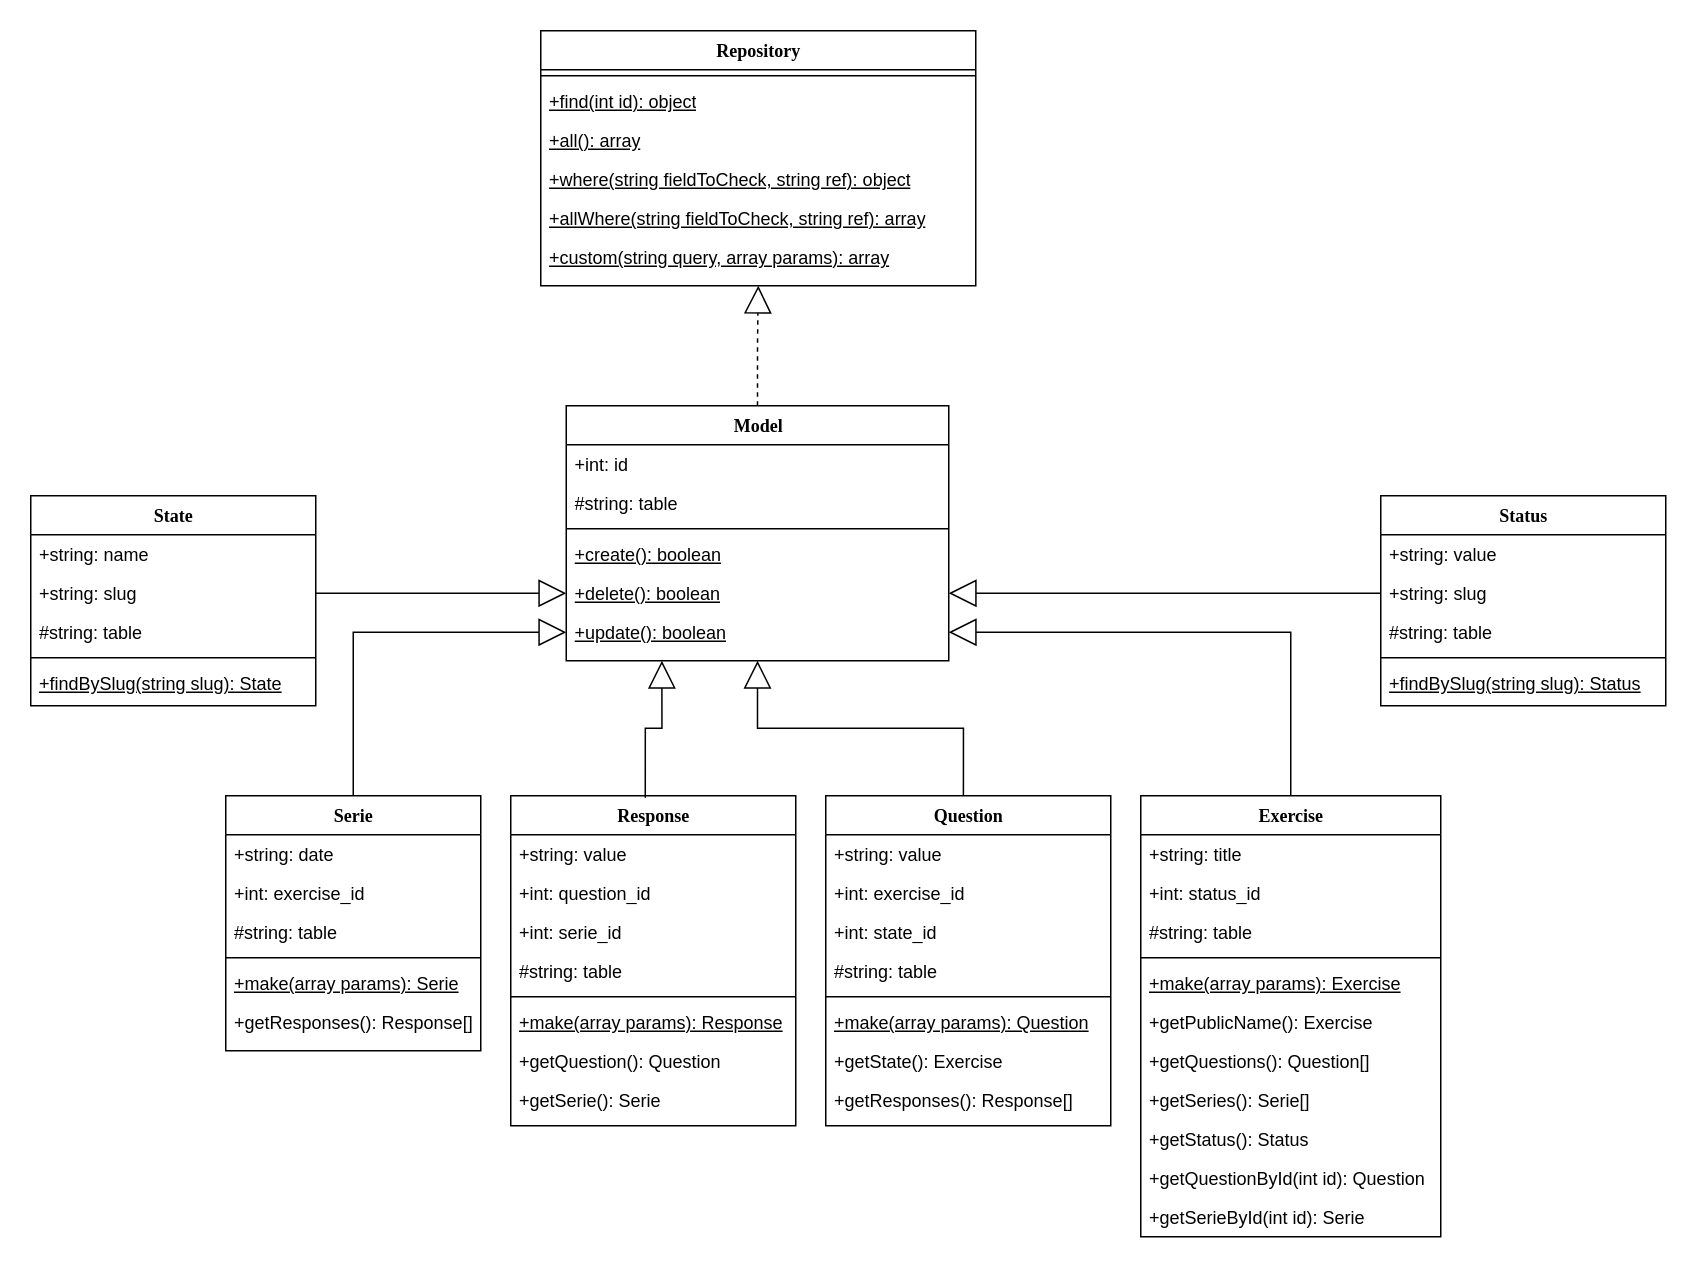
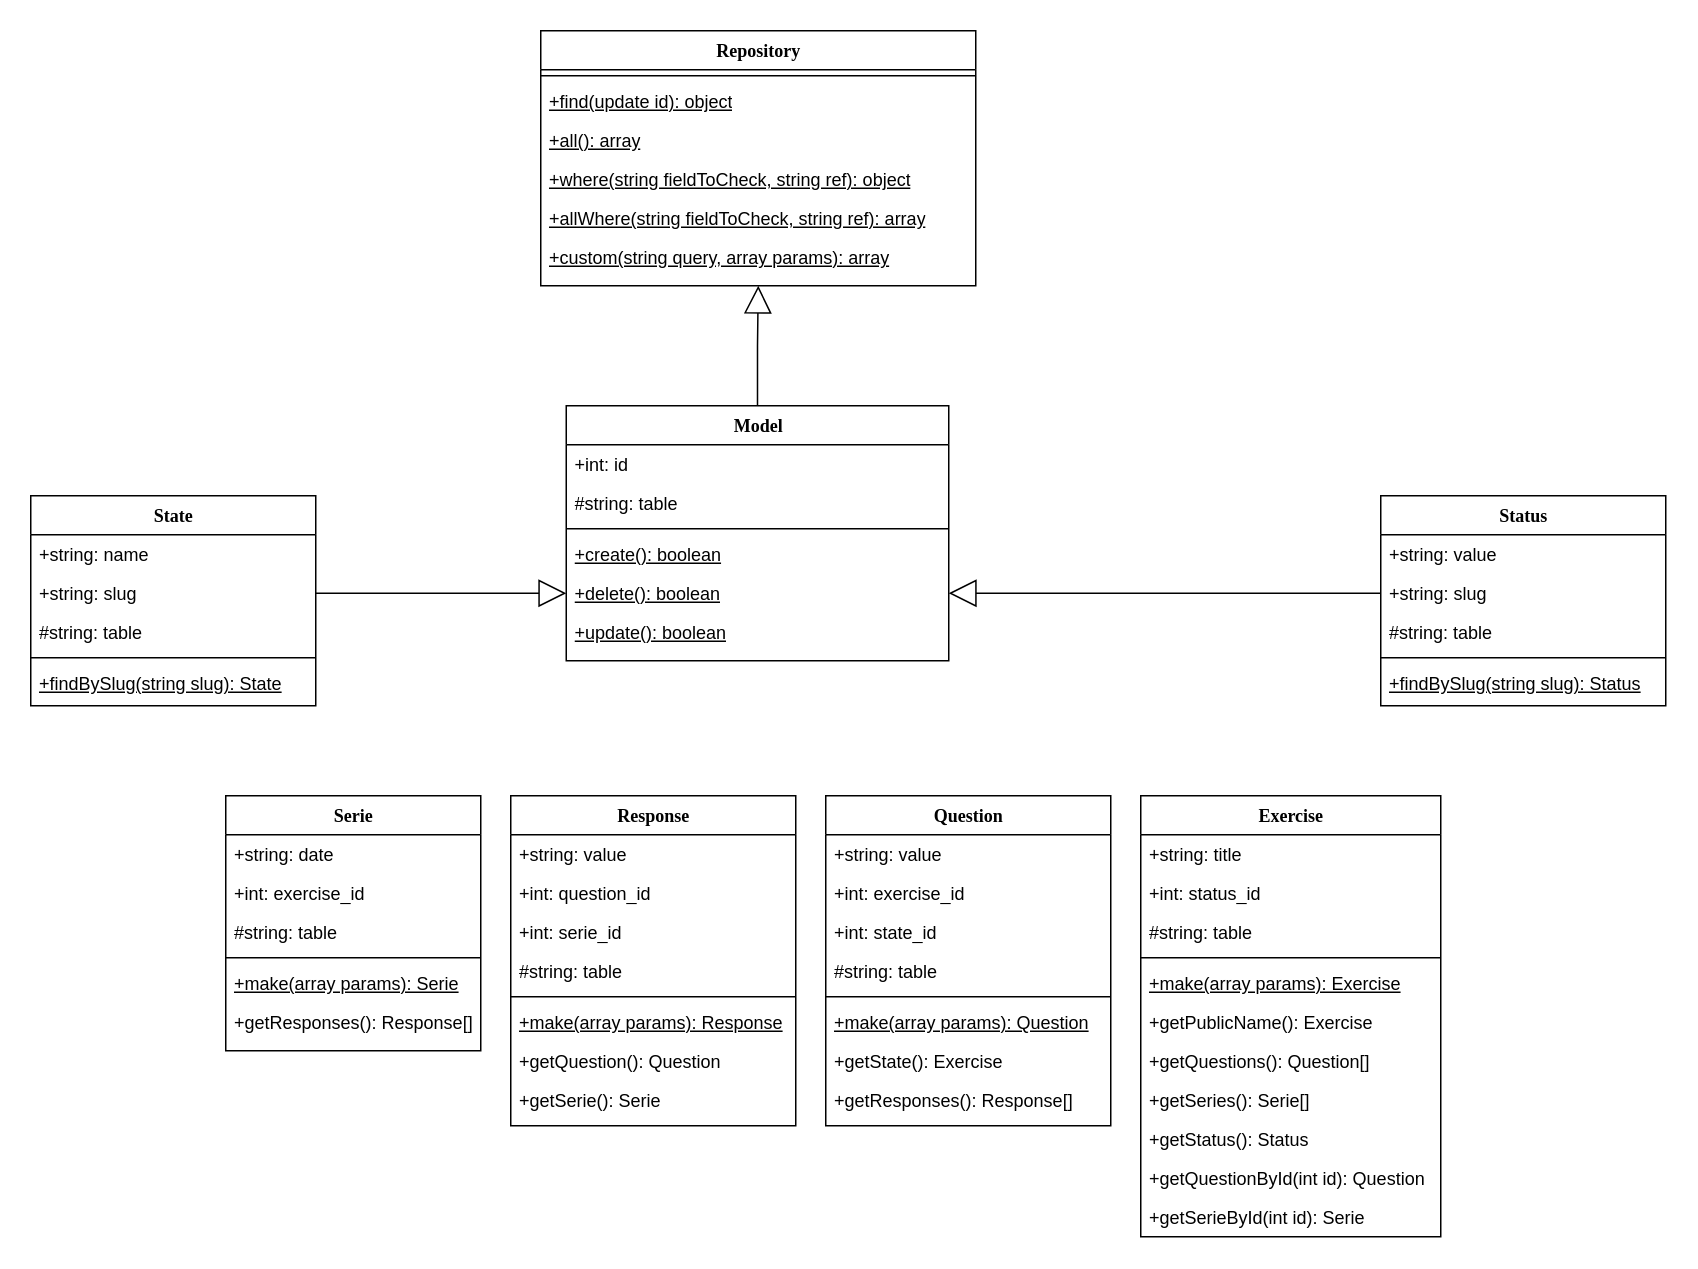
(642, 103) -> (659, 103)
(758, 359) -> (758, 359)
(365, 632) -> none
(1214, 632) -> none
(873, 728) -> none
(645, 735) -> none
